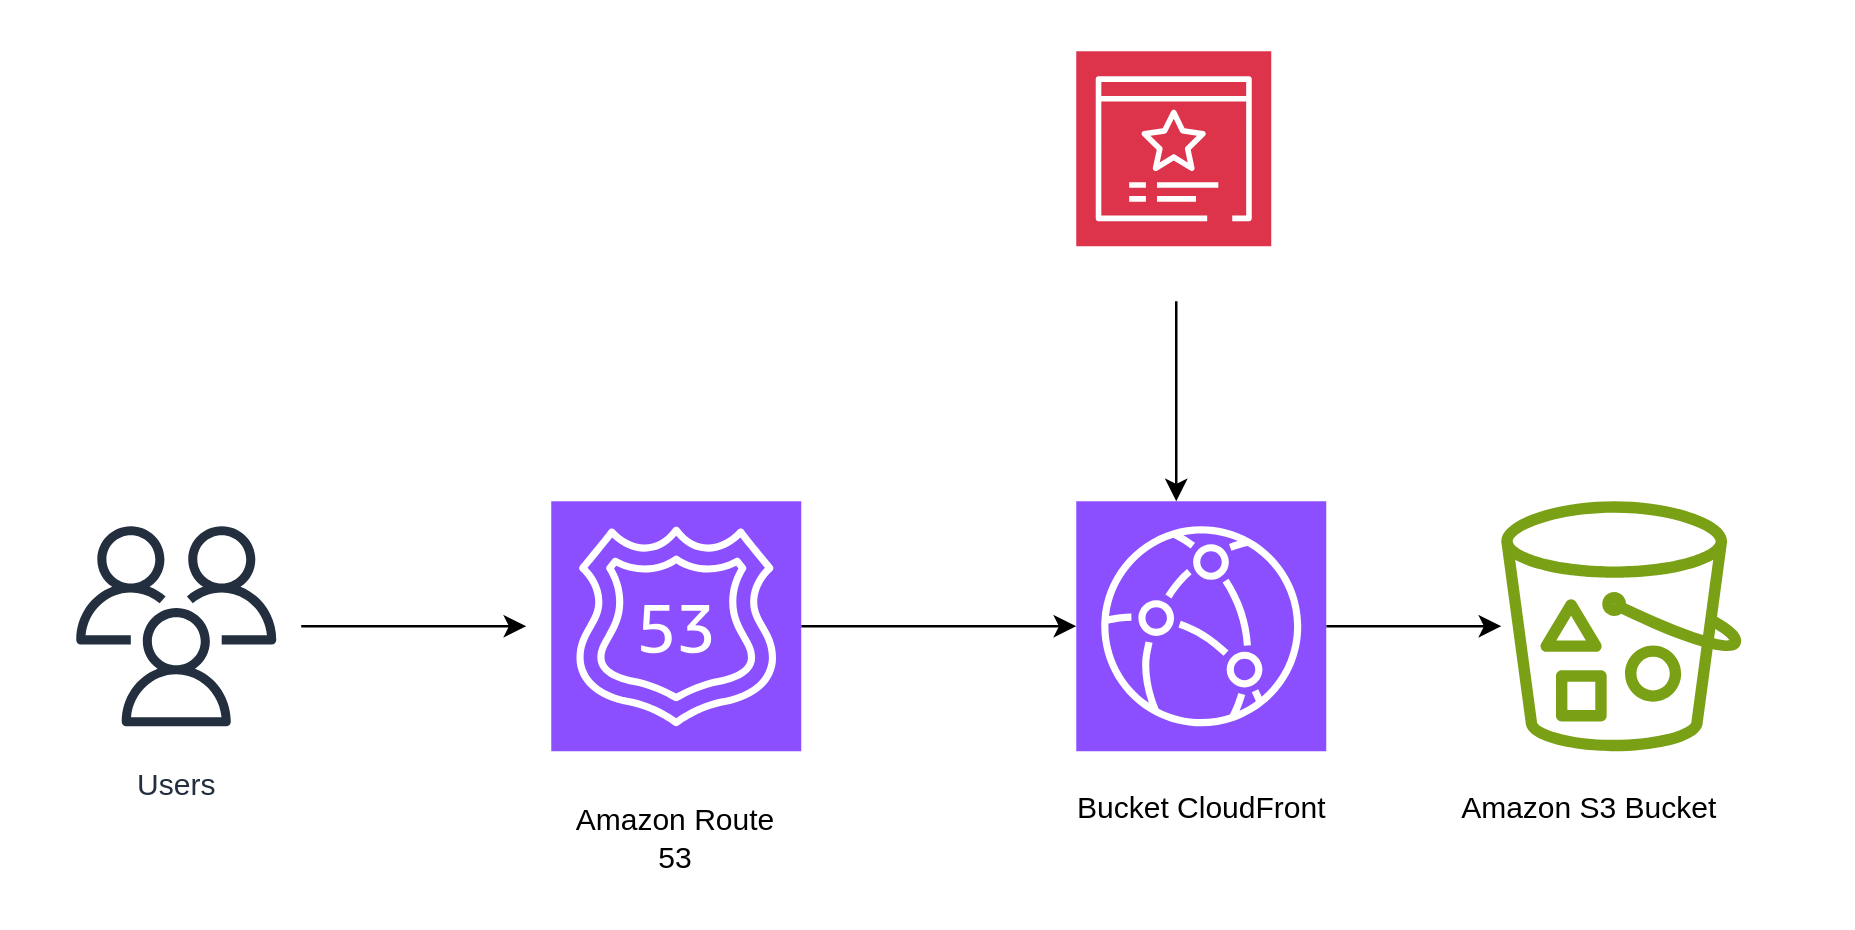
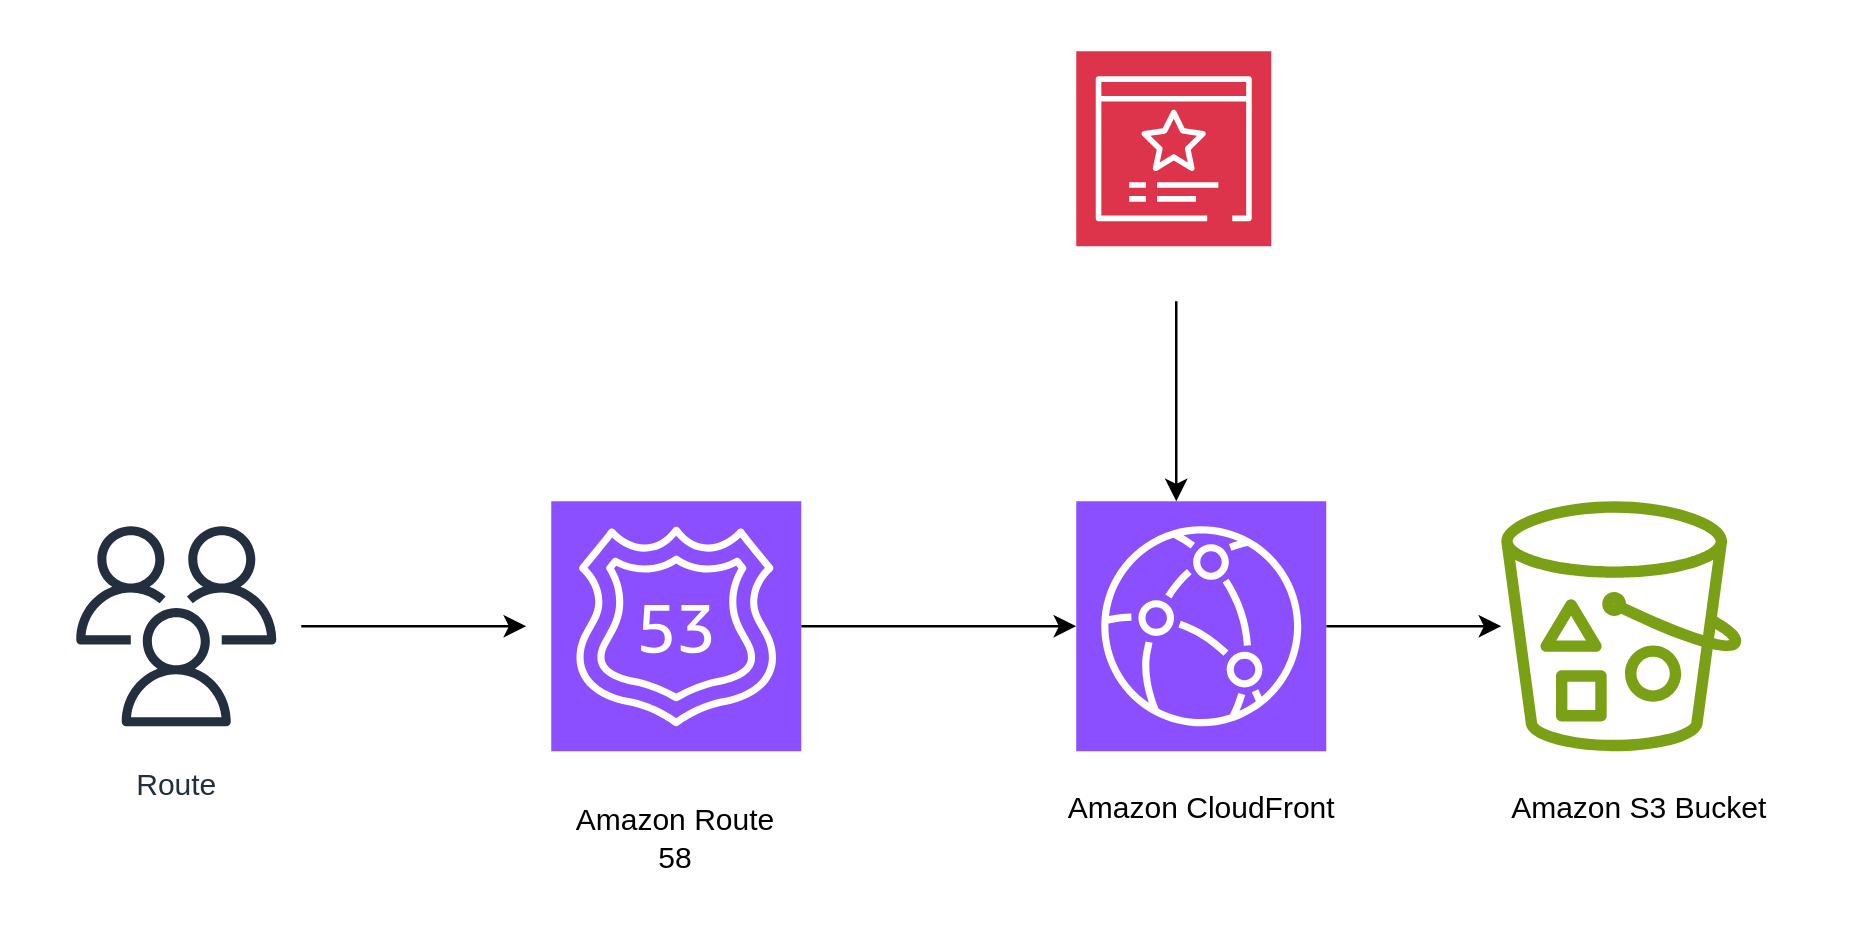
(178, 787) -> (178, 787)
(1203, 809) -> (1203, 809)
(1589, 809) -> (1639, 809)
(676, 839) -> (676, 839)
